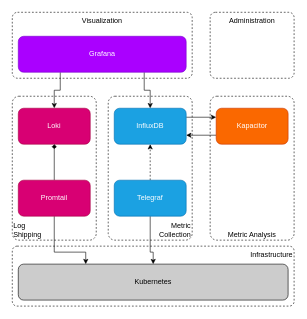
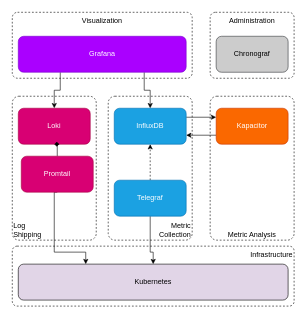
none -> (252, 54)
(54, 198) -> (57, 174)
(153, 282) -> (153, 282)
